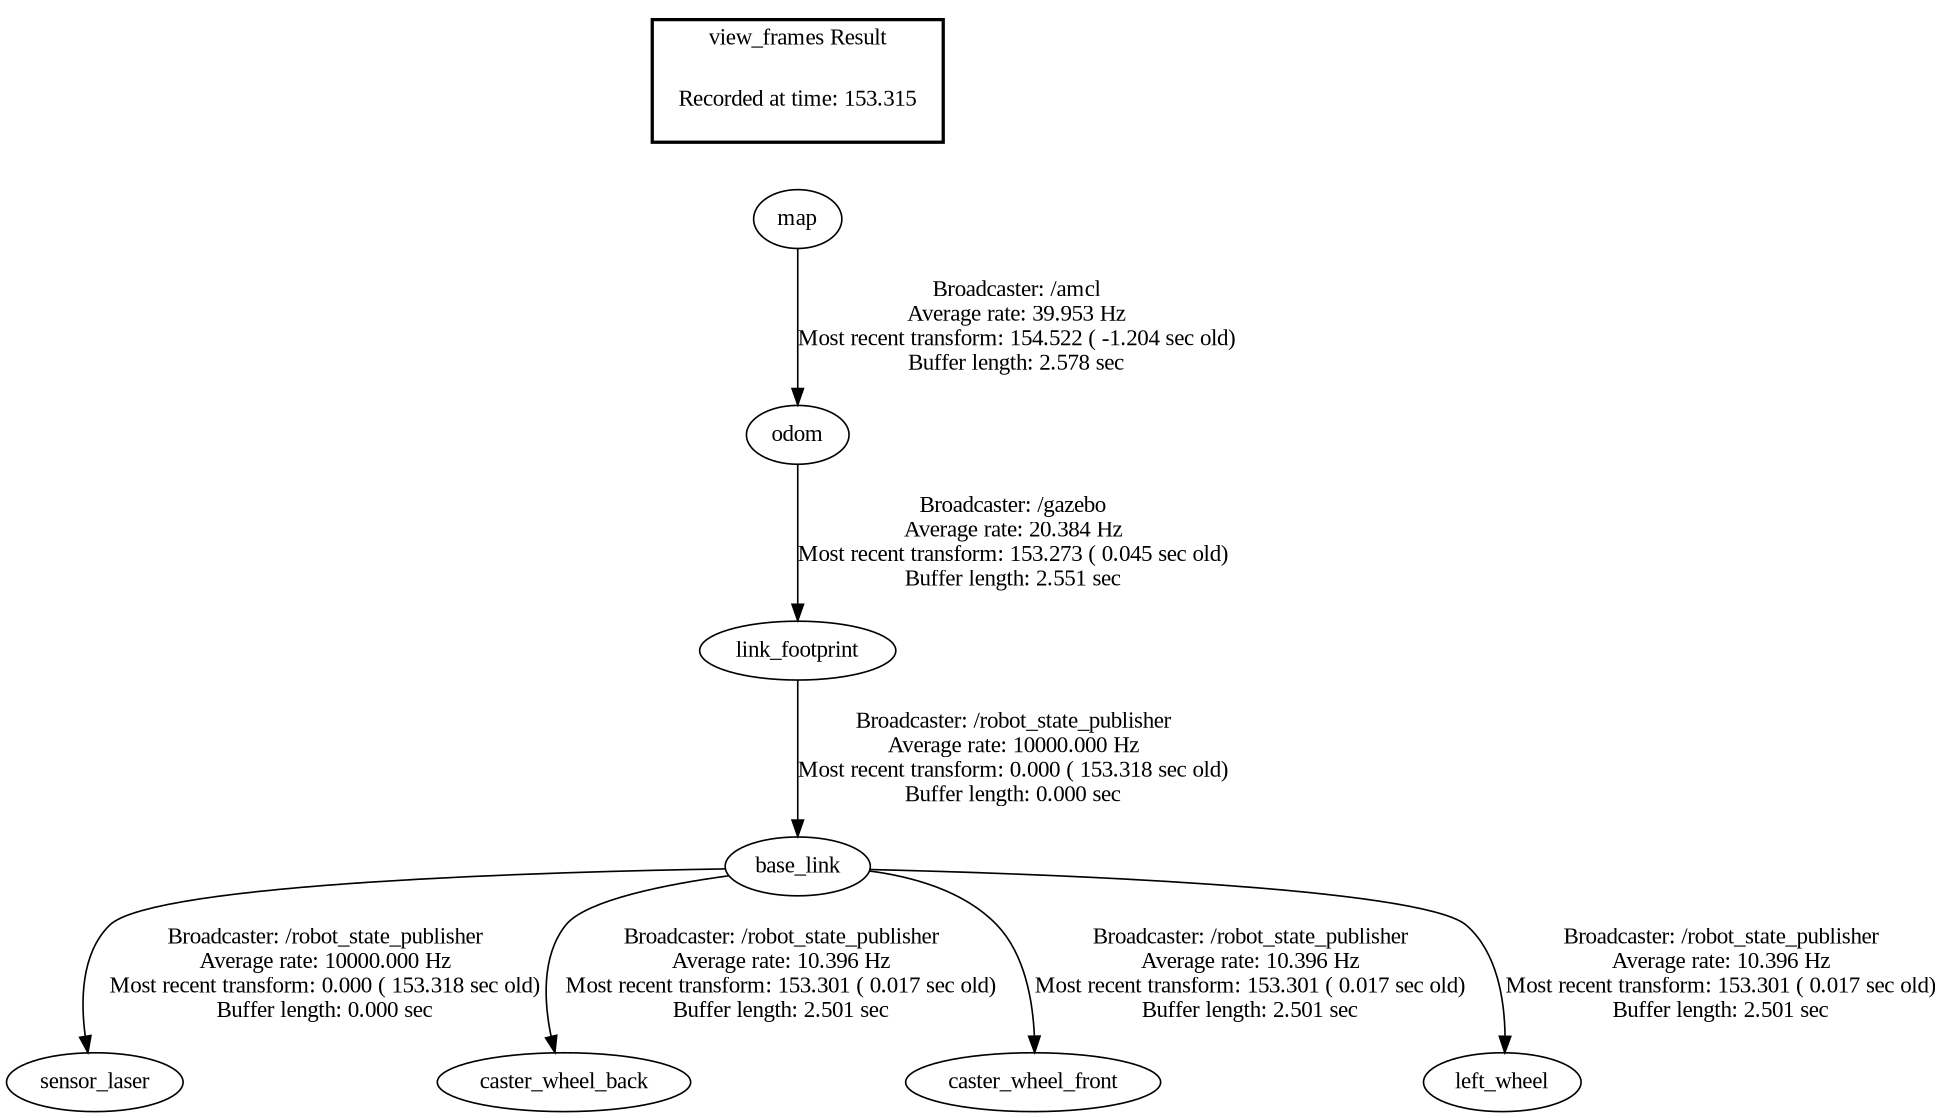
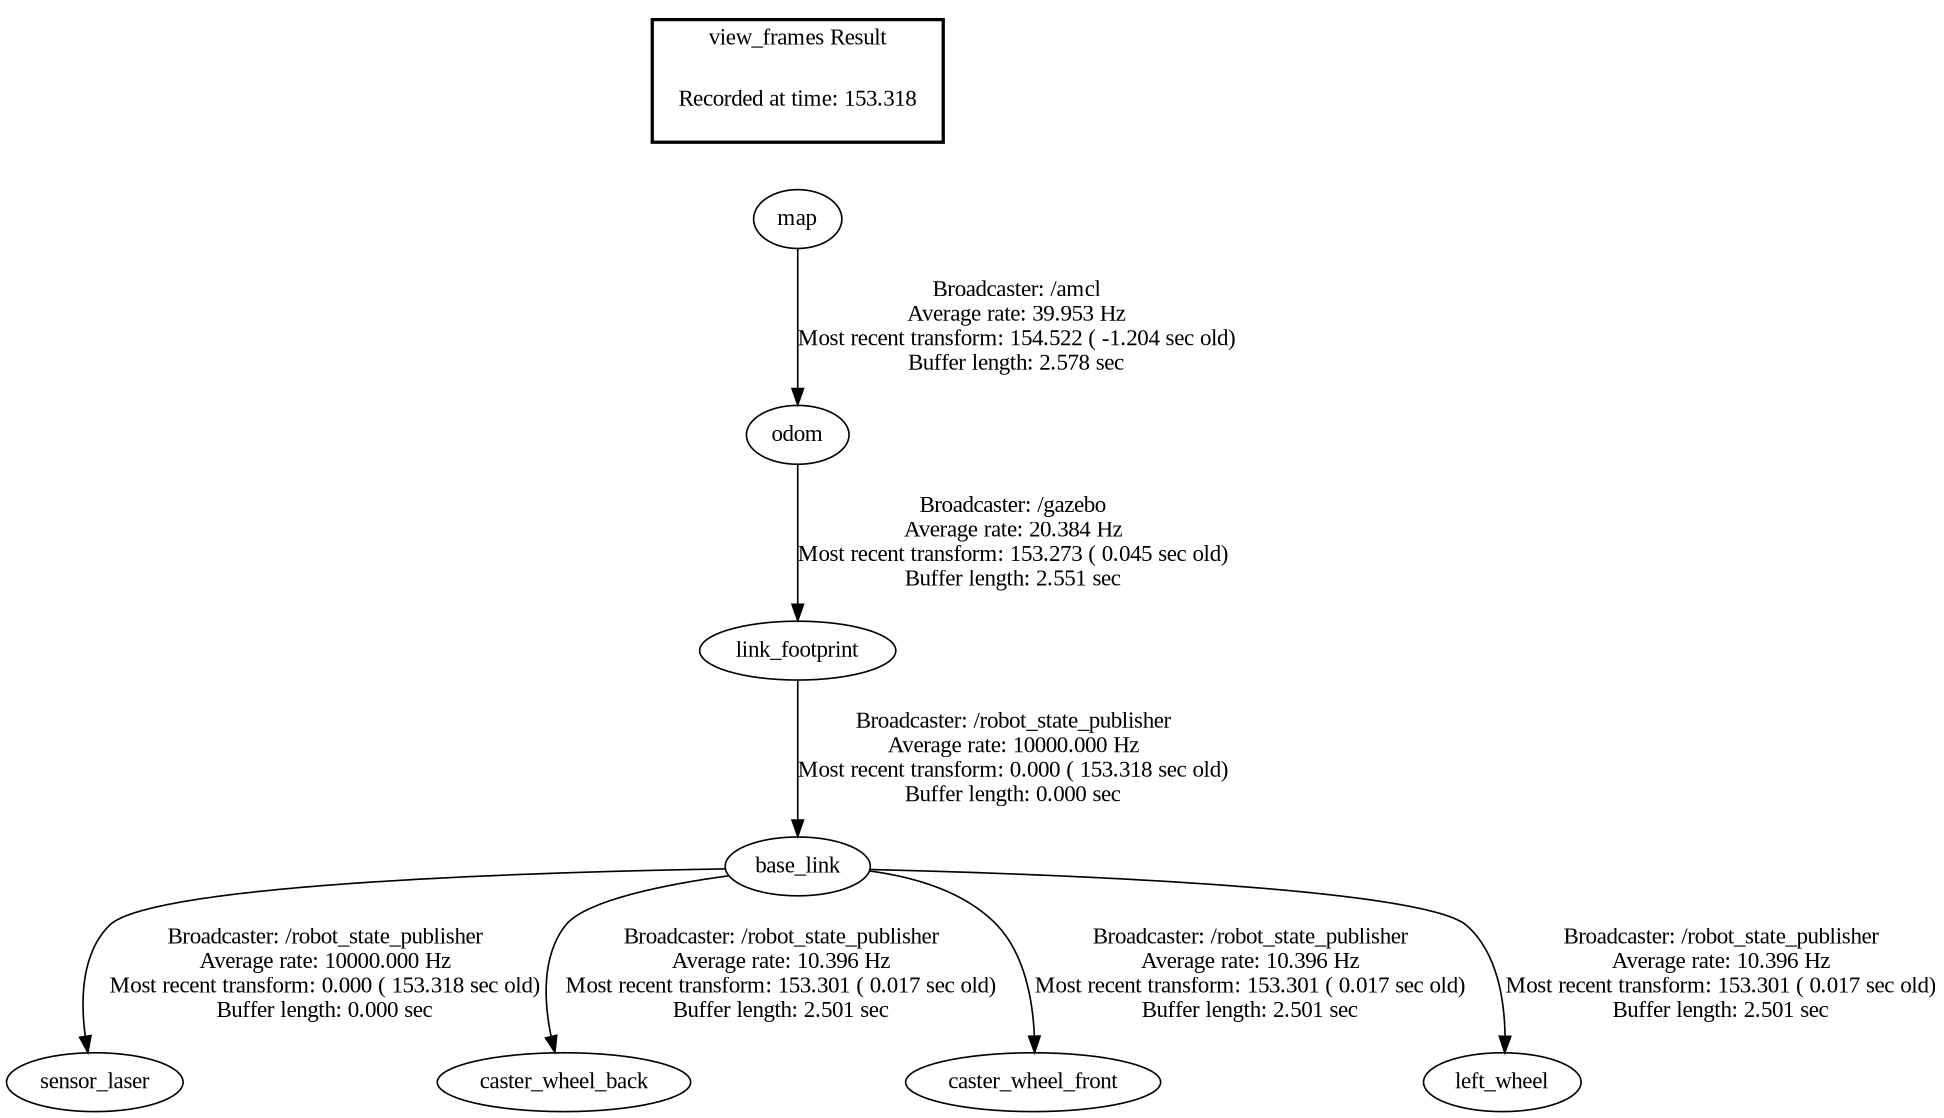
(798, 100) -> (798, 100)
